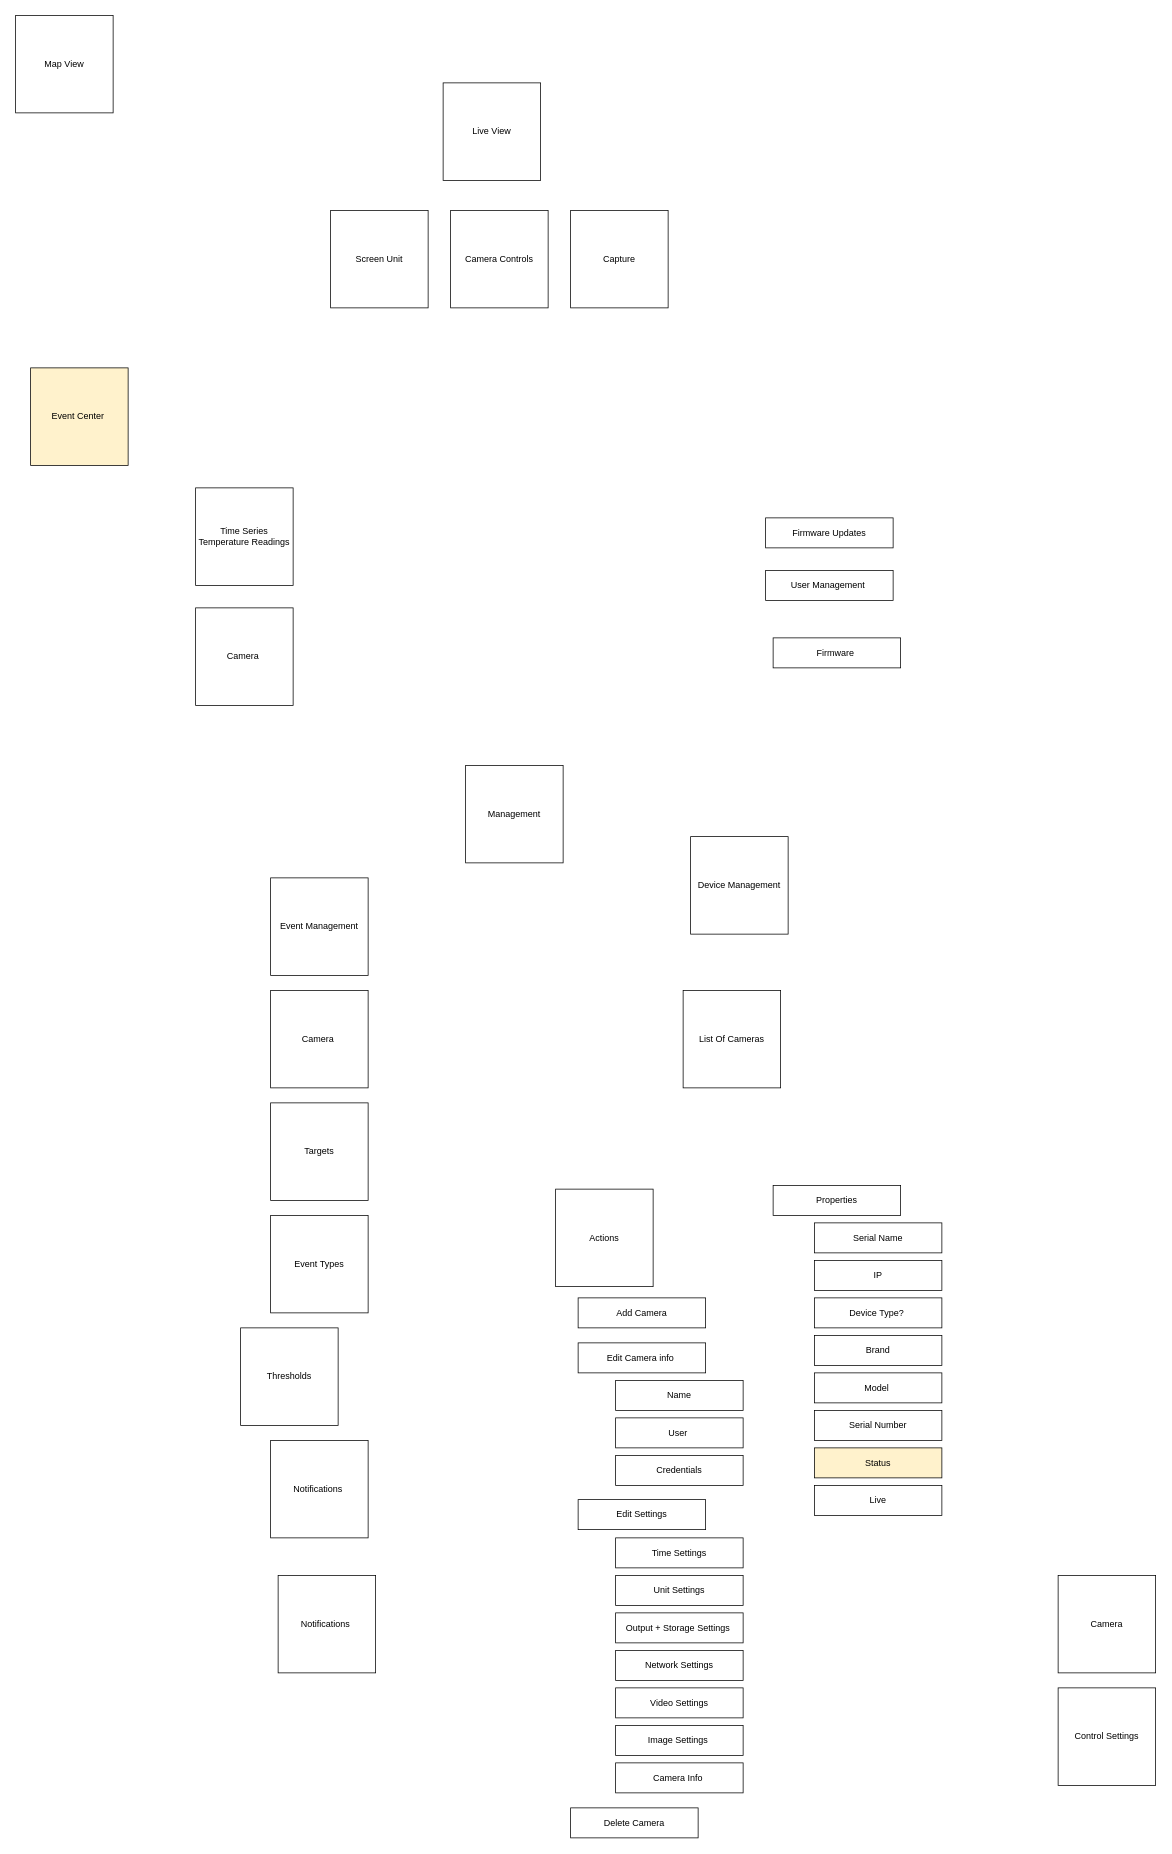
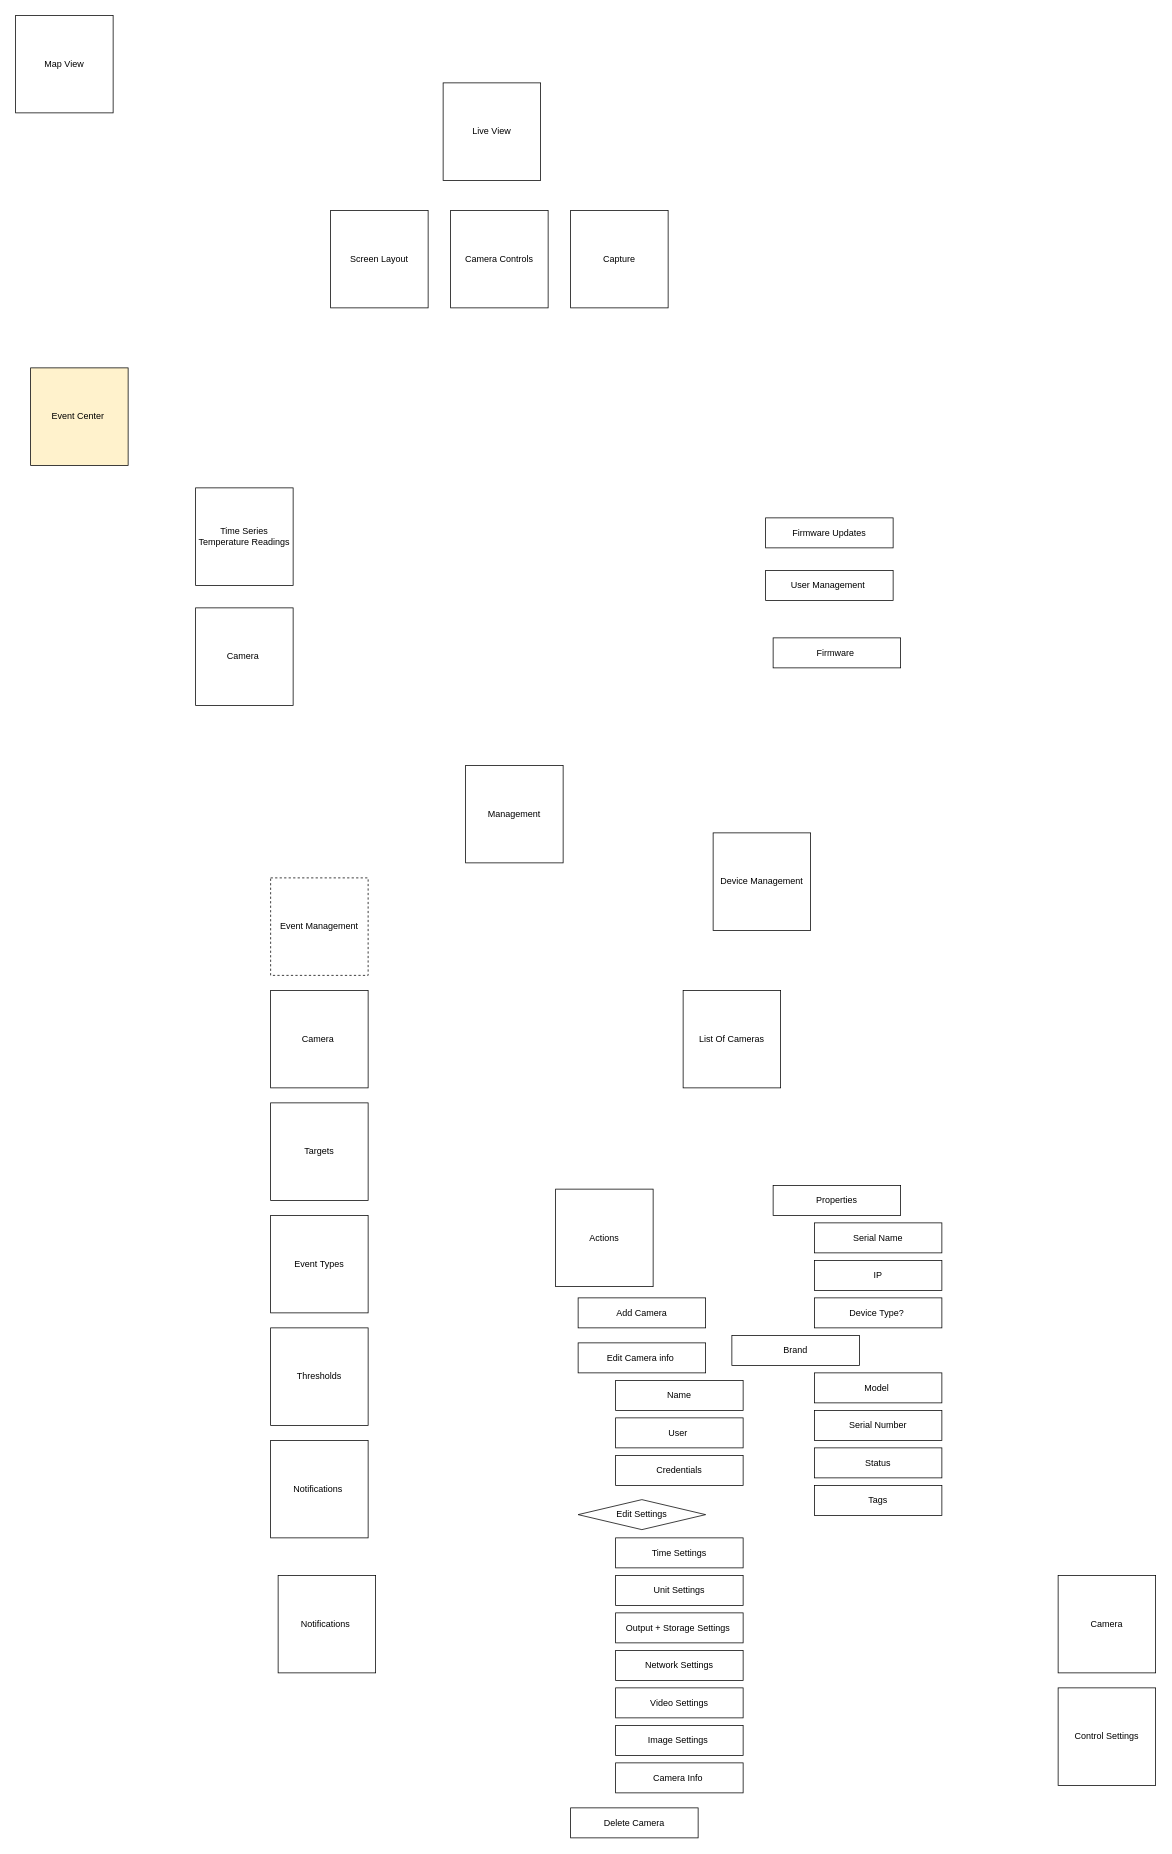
(379, 259) -> (379, 259)
(739, 885) -> (762, 882)
(319, 927) -> (319, 927)
(878, 1350) -> (795, 1350)
(289, 1377) -> (319, 1377)
(878, 1463) -> (878, 1463)
(878, 1500) -> (878, 1500)
(642, 1515) -> (642, 1515)
